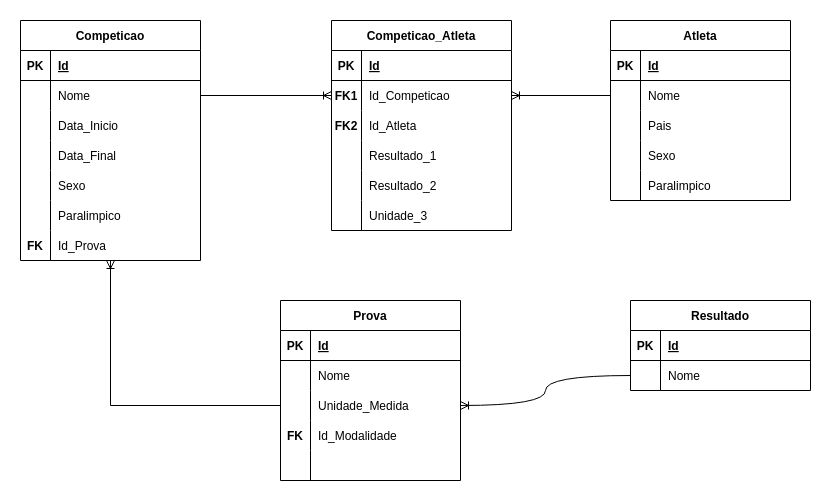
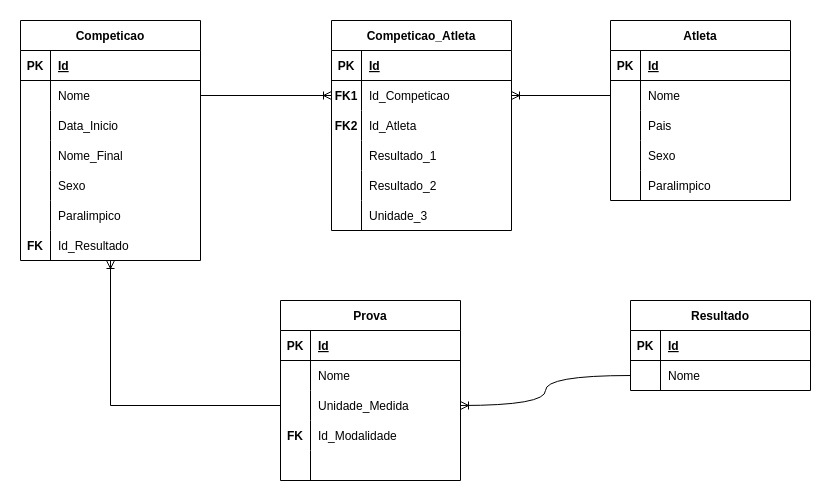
(88, 156) -> (88, 156)
(85, 246) -> (97, 246)
